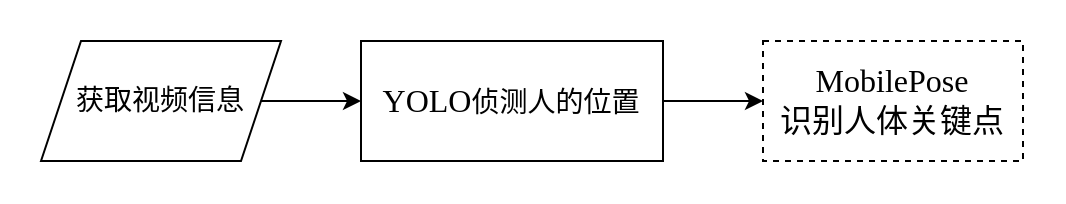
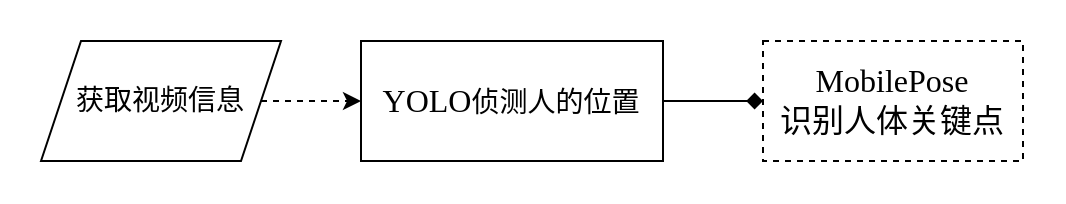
(305, 101) -> (305, 101)
(747, 101) -> (746, 101)
